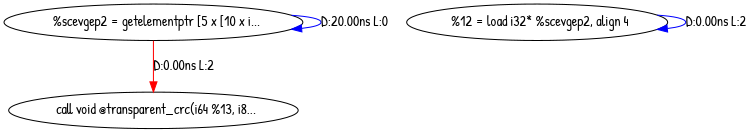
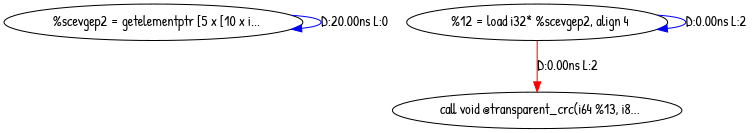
(153, 61) -> (537, 61)
